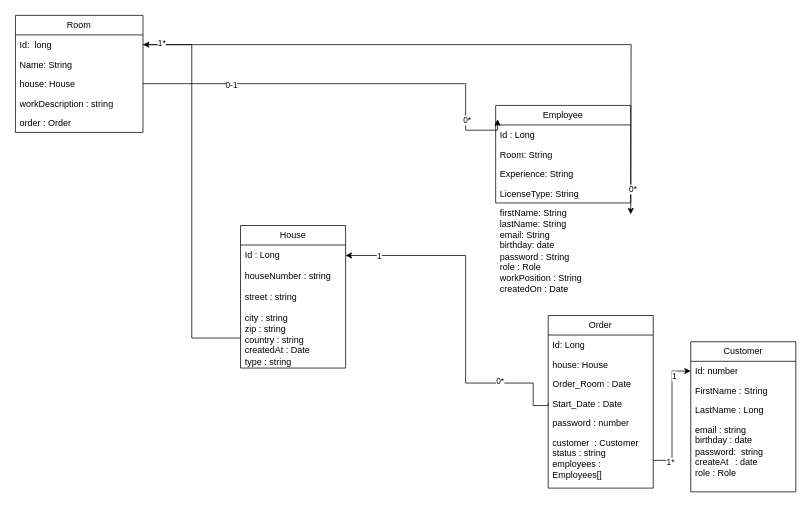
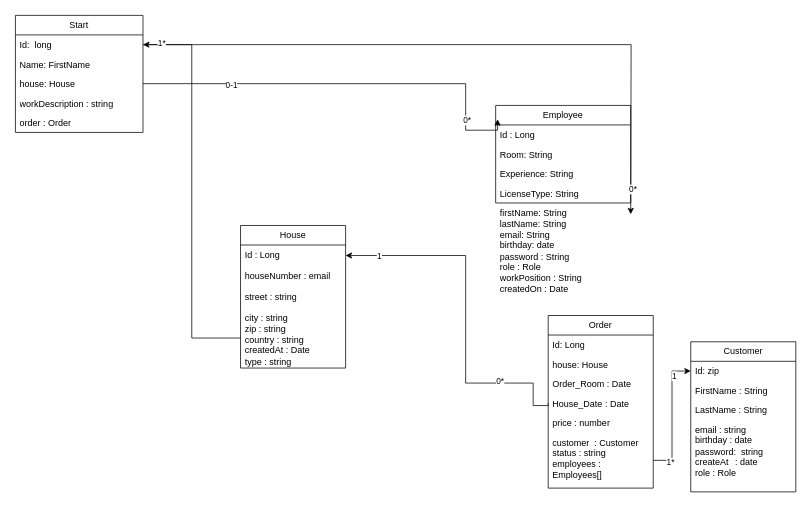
(79, 25) -> (79, 25)
(47, 65) -> (54, 65)
(291, 277) -> (287, 277)
(718, 372) -> (709, 372)
(592, 404) -> (592, 404)
(729, 411) -> (733, 411)
(592, 424) -> (583, 424)
